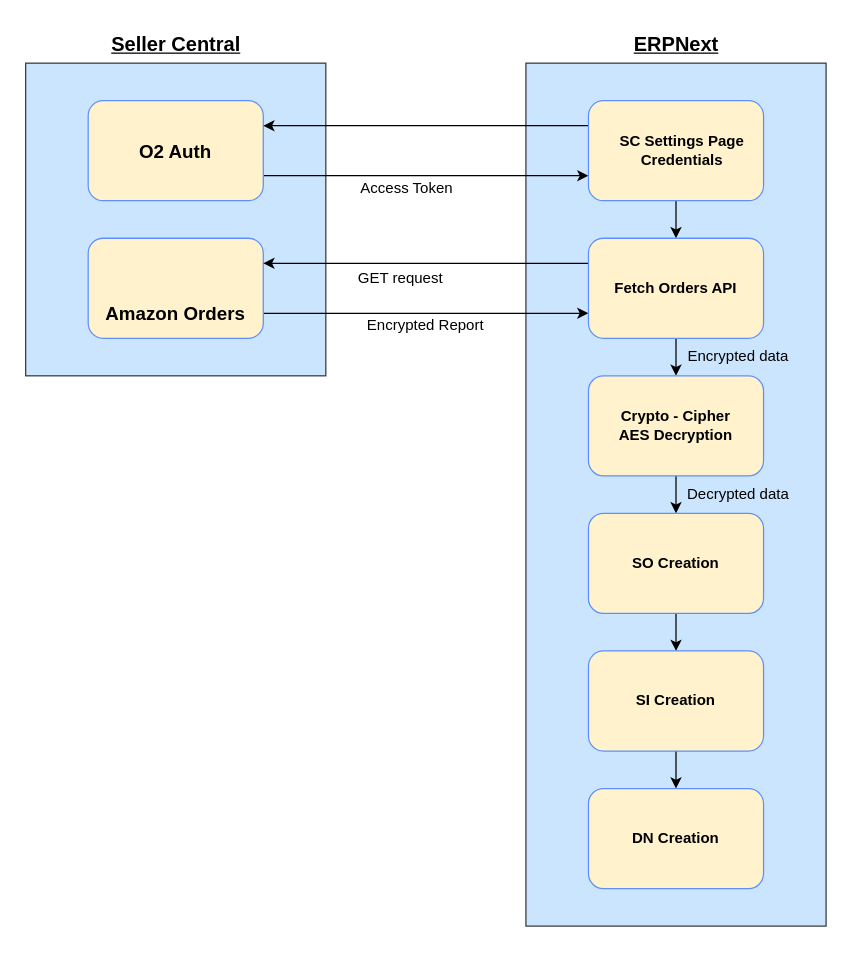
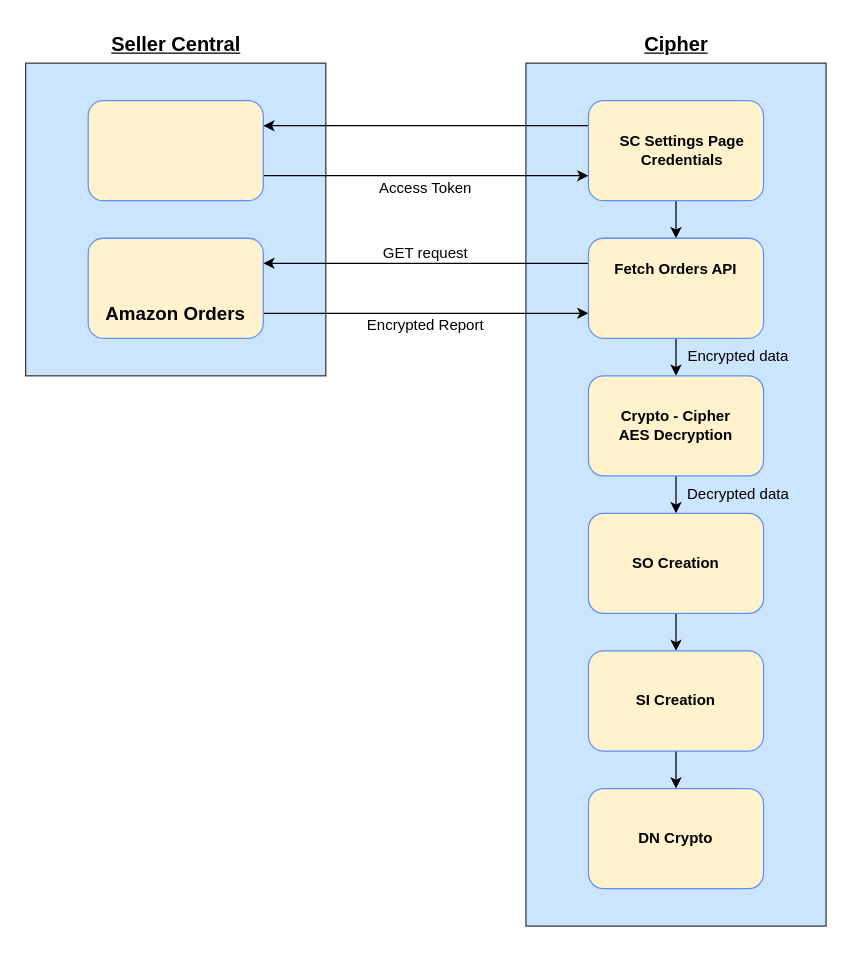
(676, 44) -> (676, 44)
(176, 151) -> none
(407, 188) -> (426, 188)
(401, 278) -> (426, 253)
(676, 288) -> (676, 269)
(676, 838) -> (676, 838)
